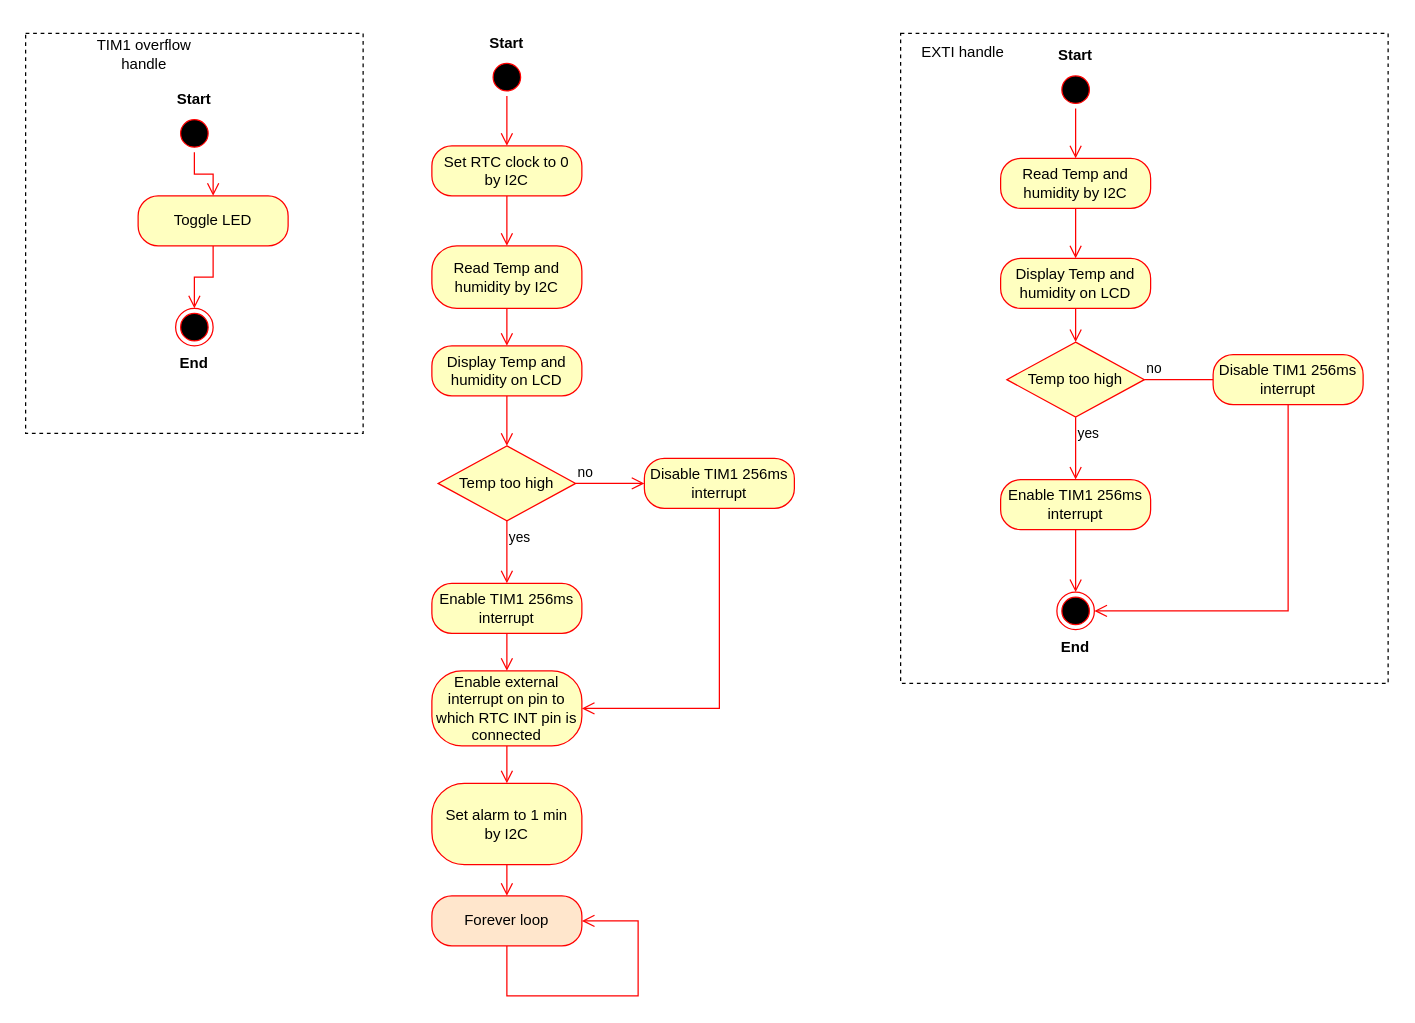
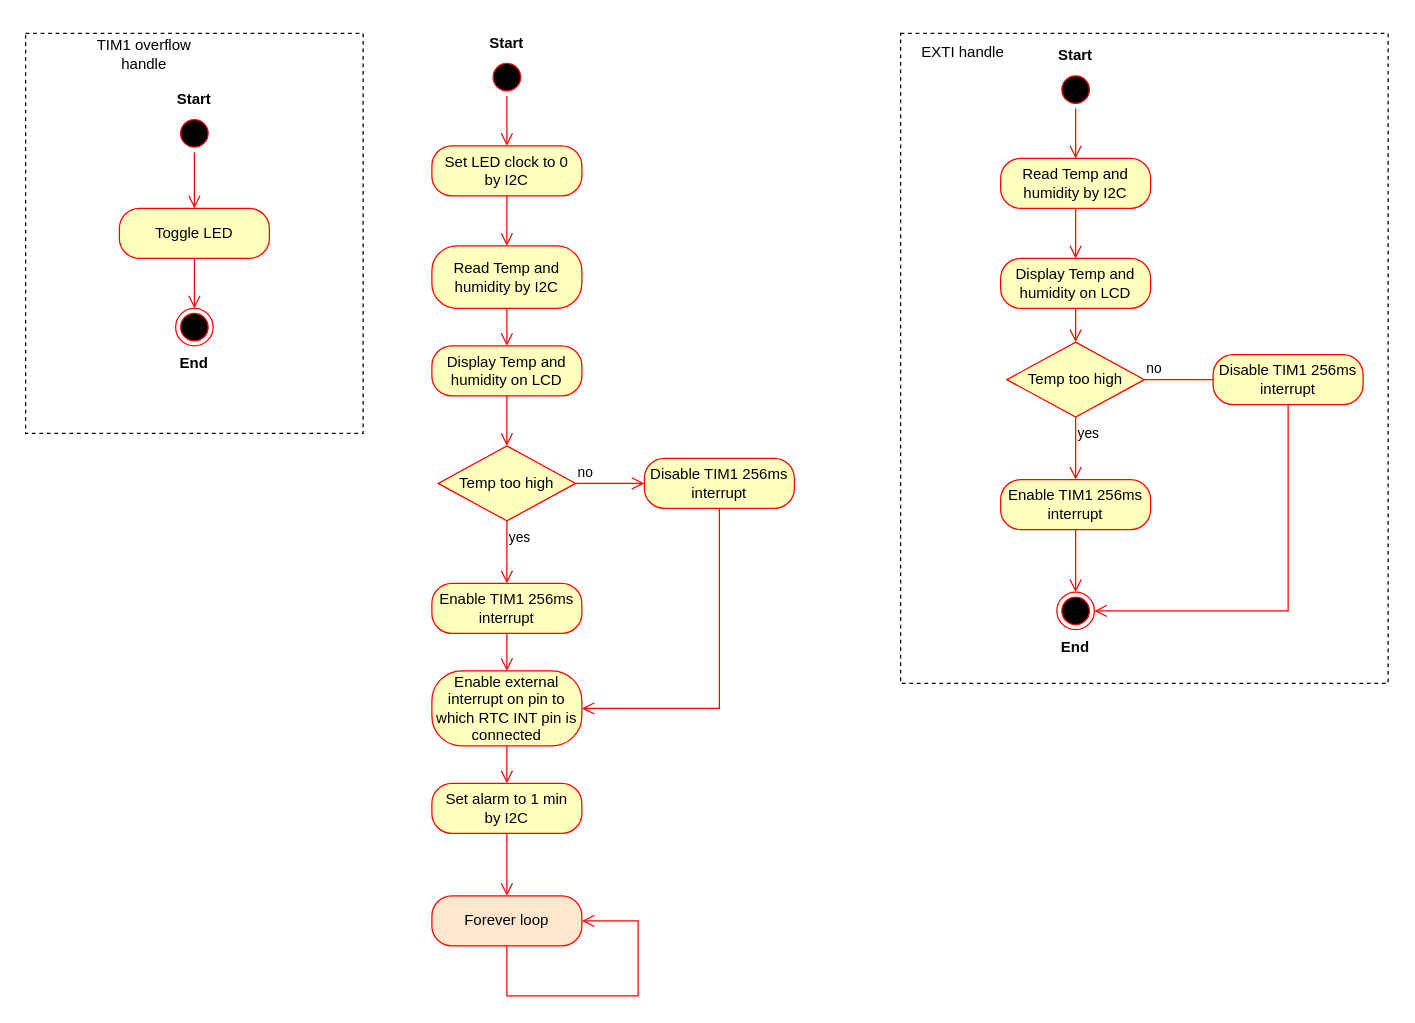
(507, 171) -> (507, 171)
(213, 221) -> (194, 233)
(507, 824) -> (507, 808)
